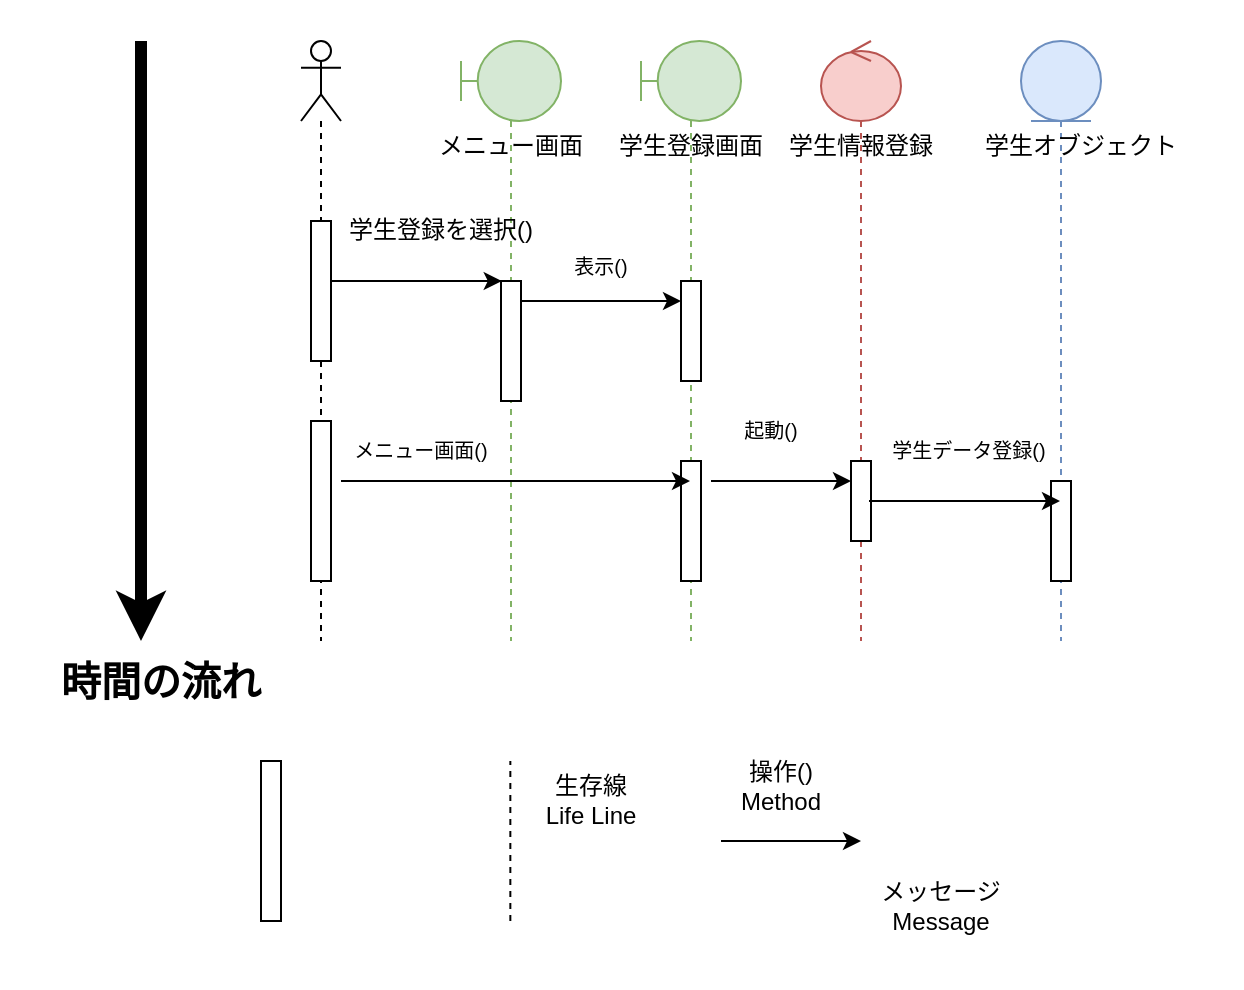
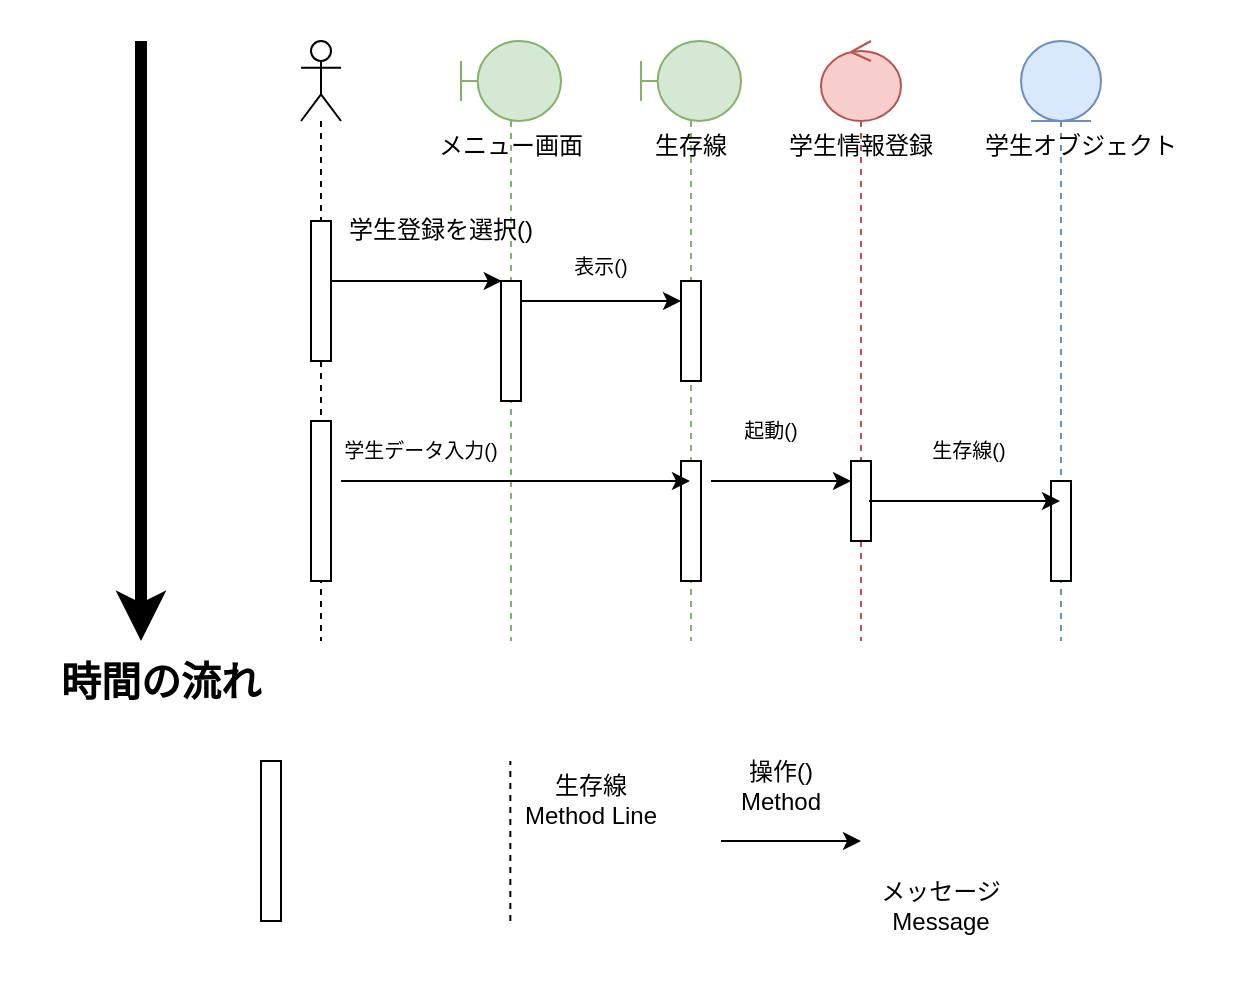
(692, 147) -> (692, 147)
(422, 451) -> (422, 451)
(970, 451) -> (970, 451)
(592, 801) -> (592, 801)
